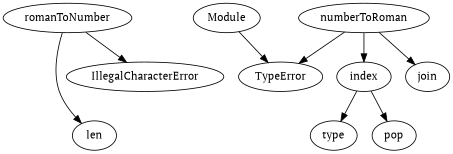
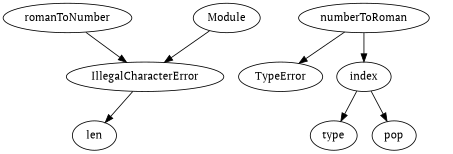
(251, 44) -> (190, 44)
(56, 77) -> (122, 104)
(428, 77) -> none
